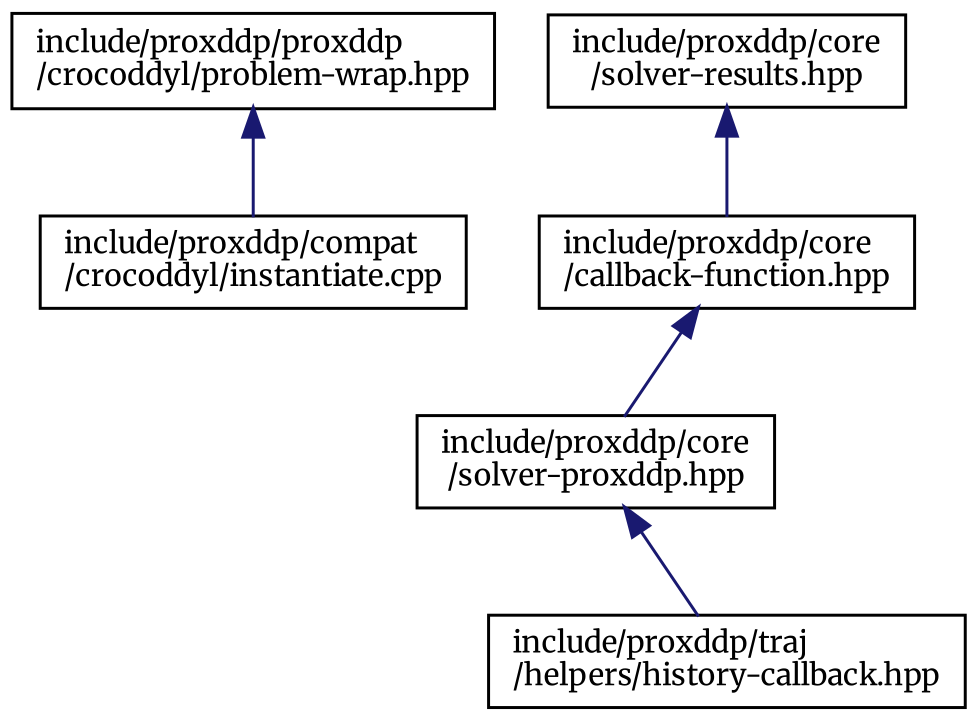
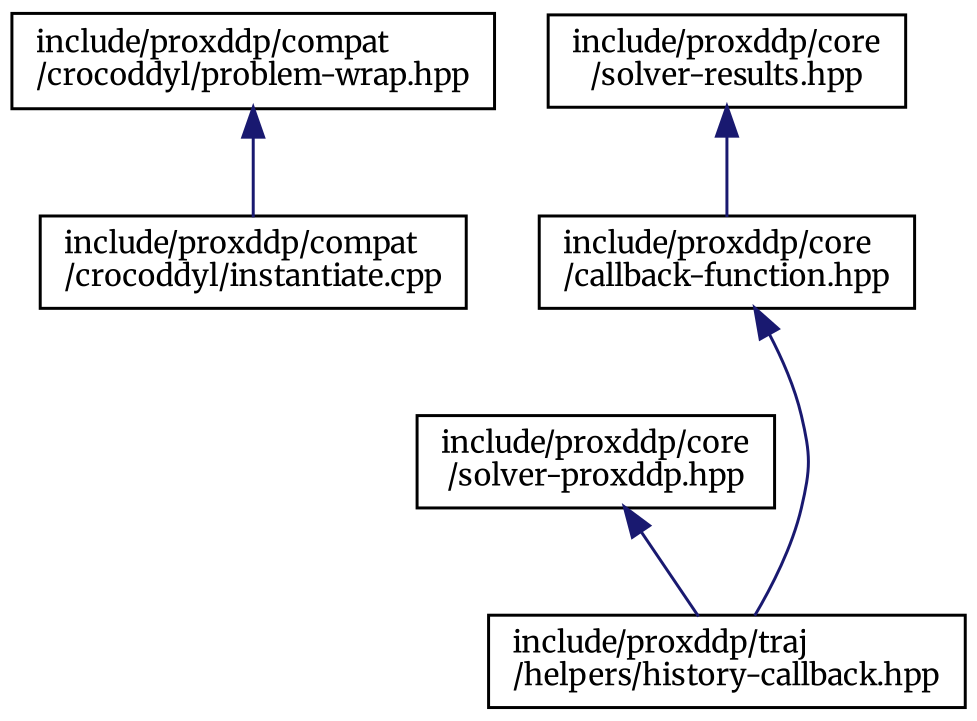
(253, 61) -> (253, 61)
(653, 375) -> (807, 477)
